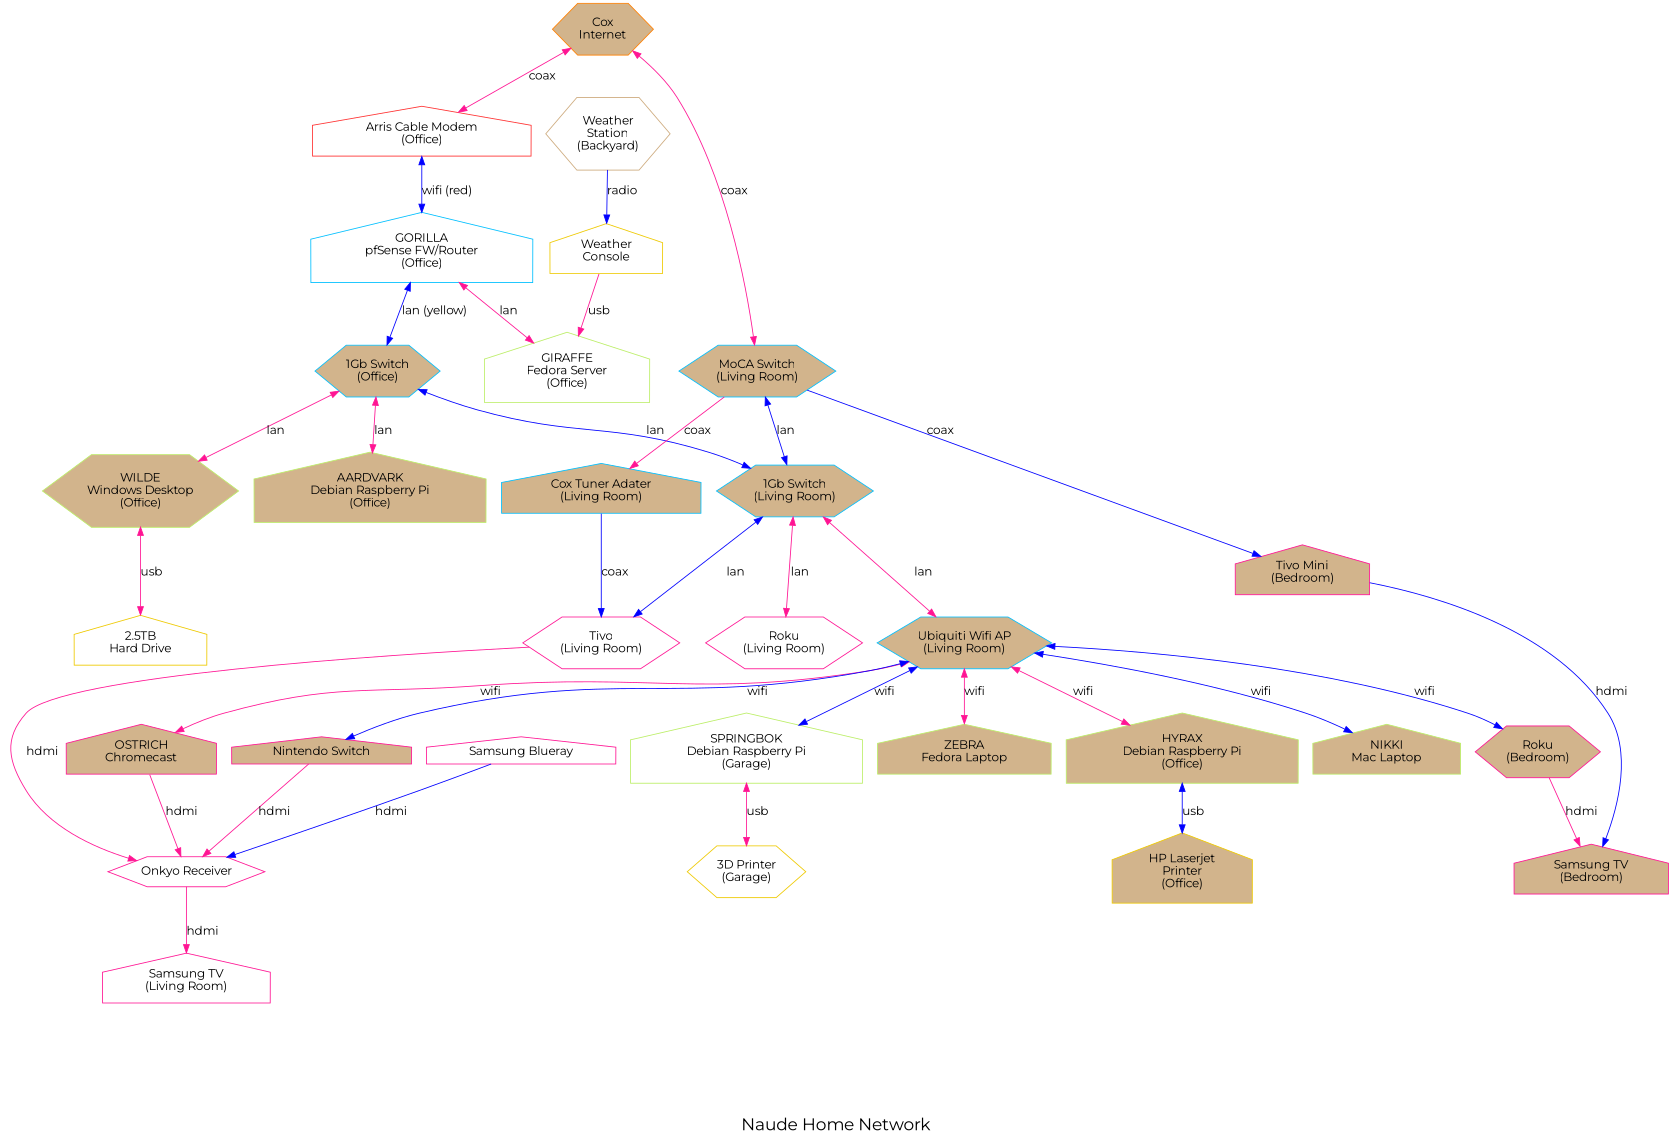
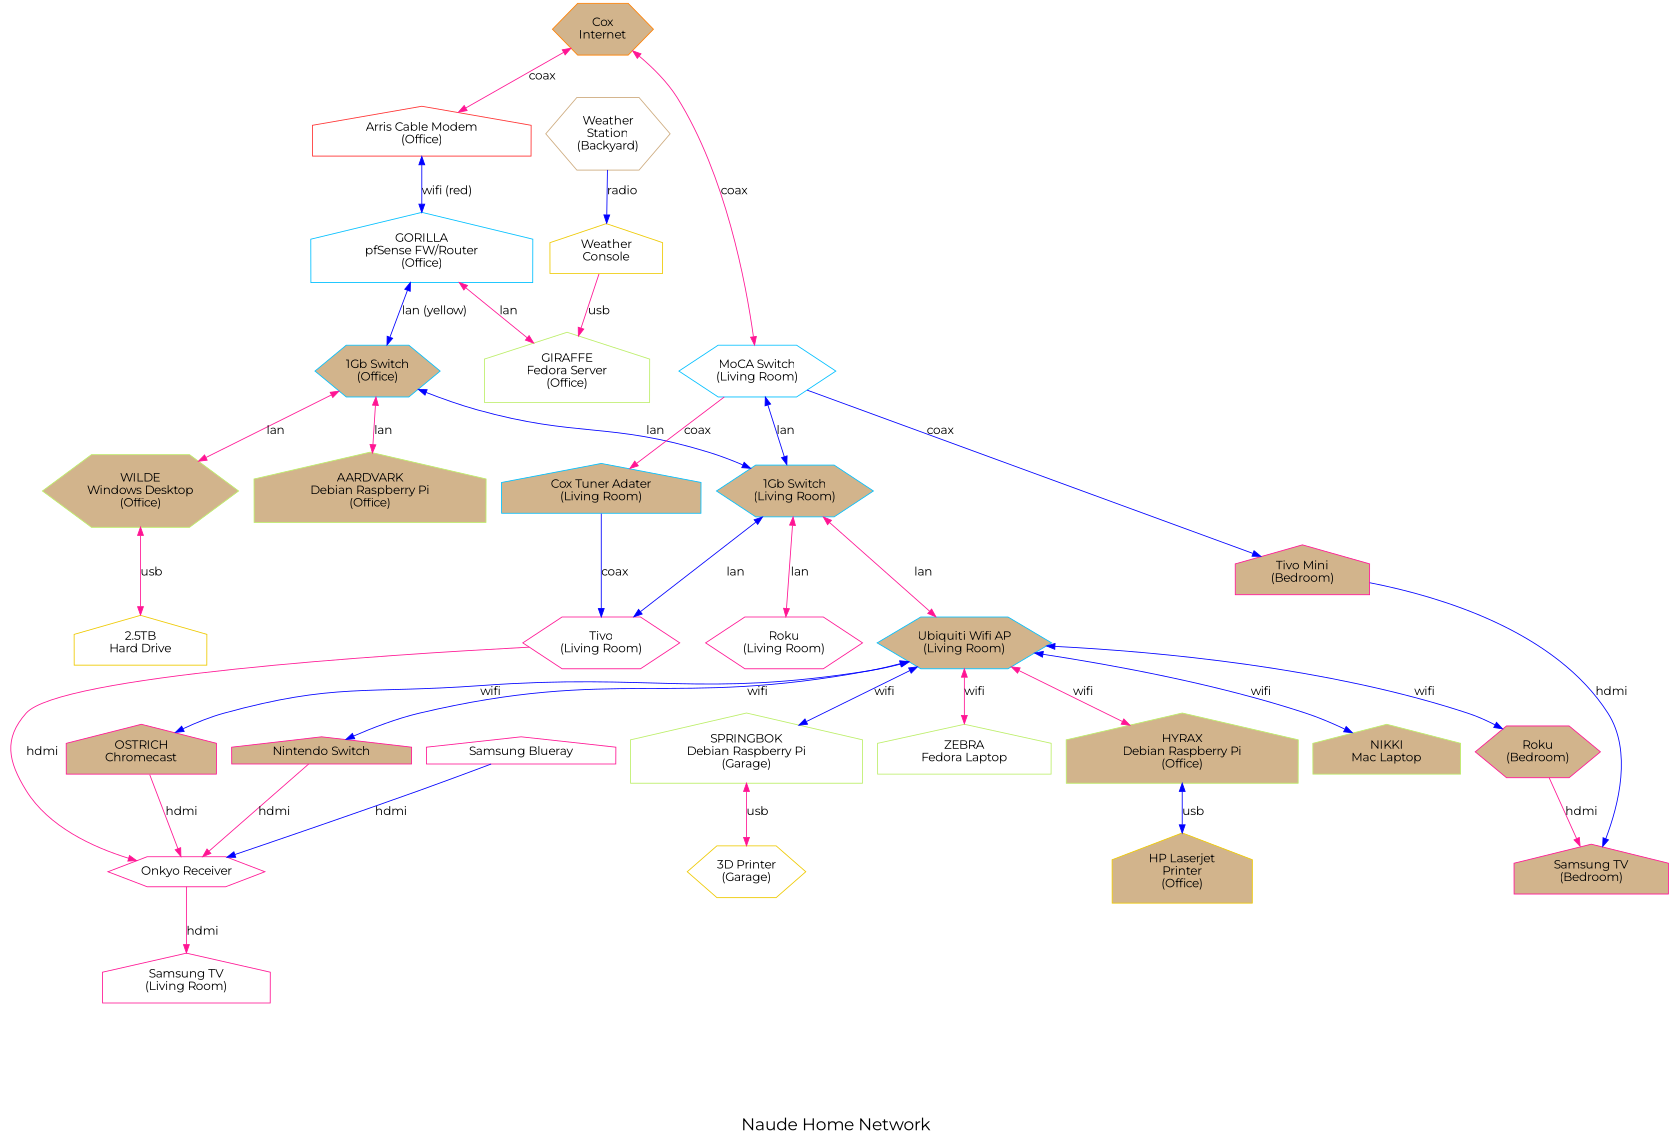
(757, 371) -> (757, 371)
(540, 682) -> (540, 682)
(964, 752) -> (964, 752)
